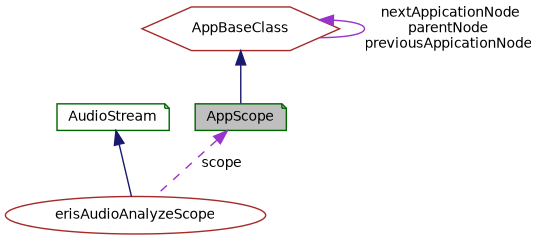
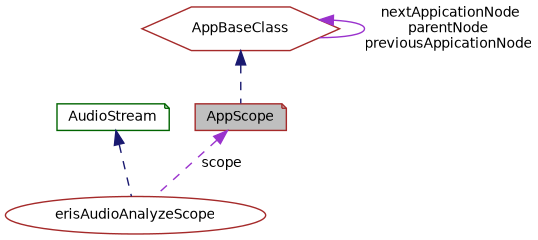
(241, 84) -> (241, 84)
(241, 117) -> (241, 117)
(125, 171) -> (125, 171)
